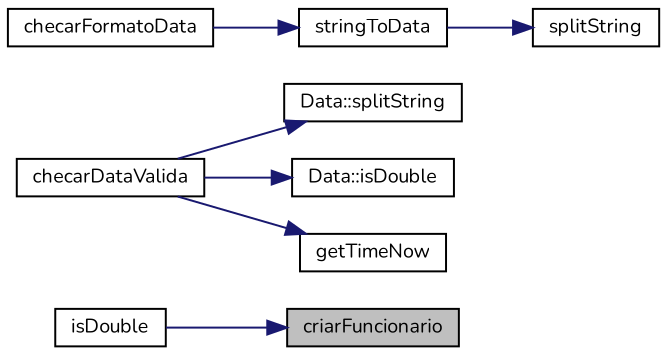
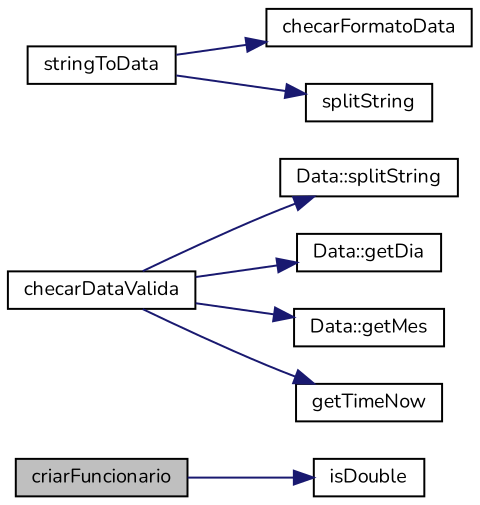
(246, 28) -> (211, 50)
(373, 178) -> (369, 328)
none -> (369, 253)
(217, 328) -> (240, 478)
